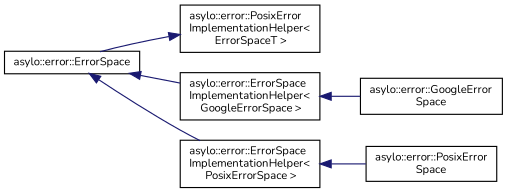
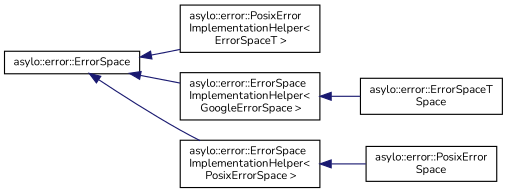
(134, 44) -> (166, 52)
(431, 96) -> (431, 96)
